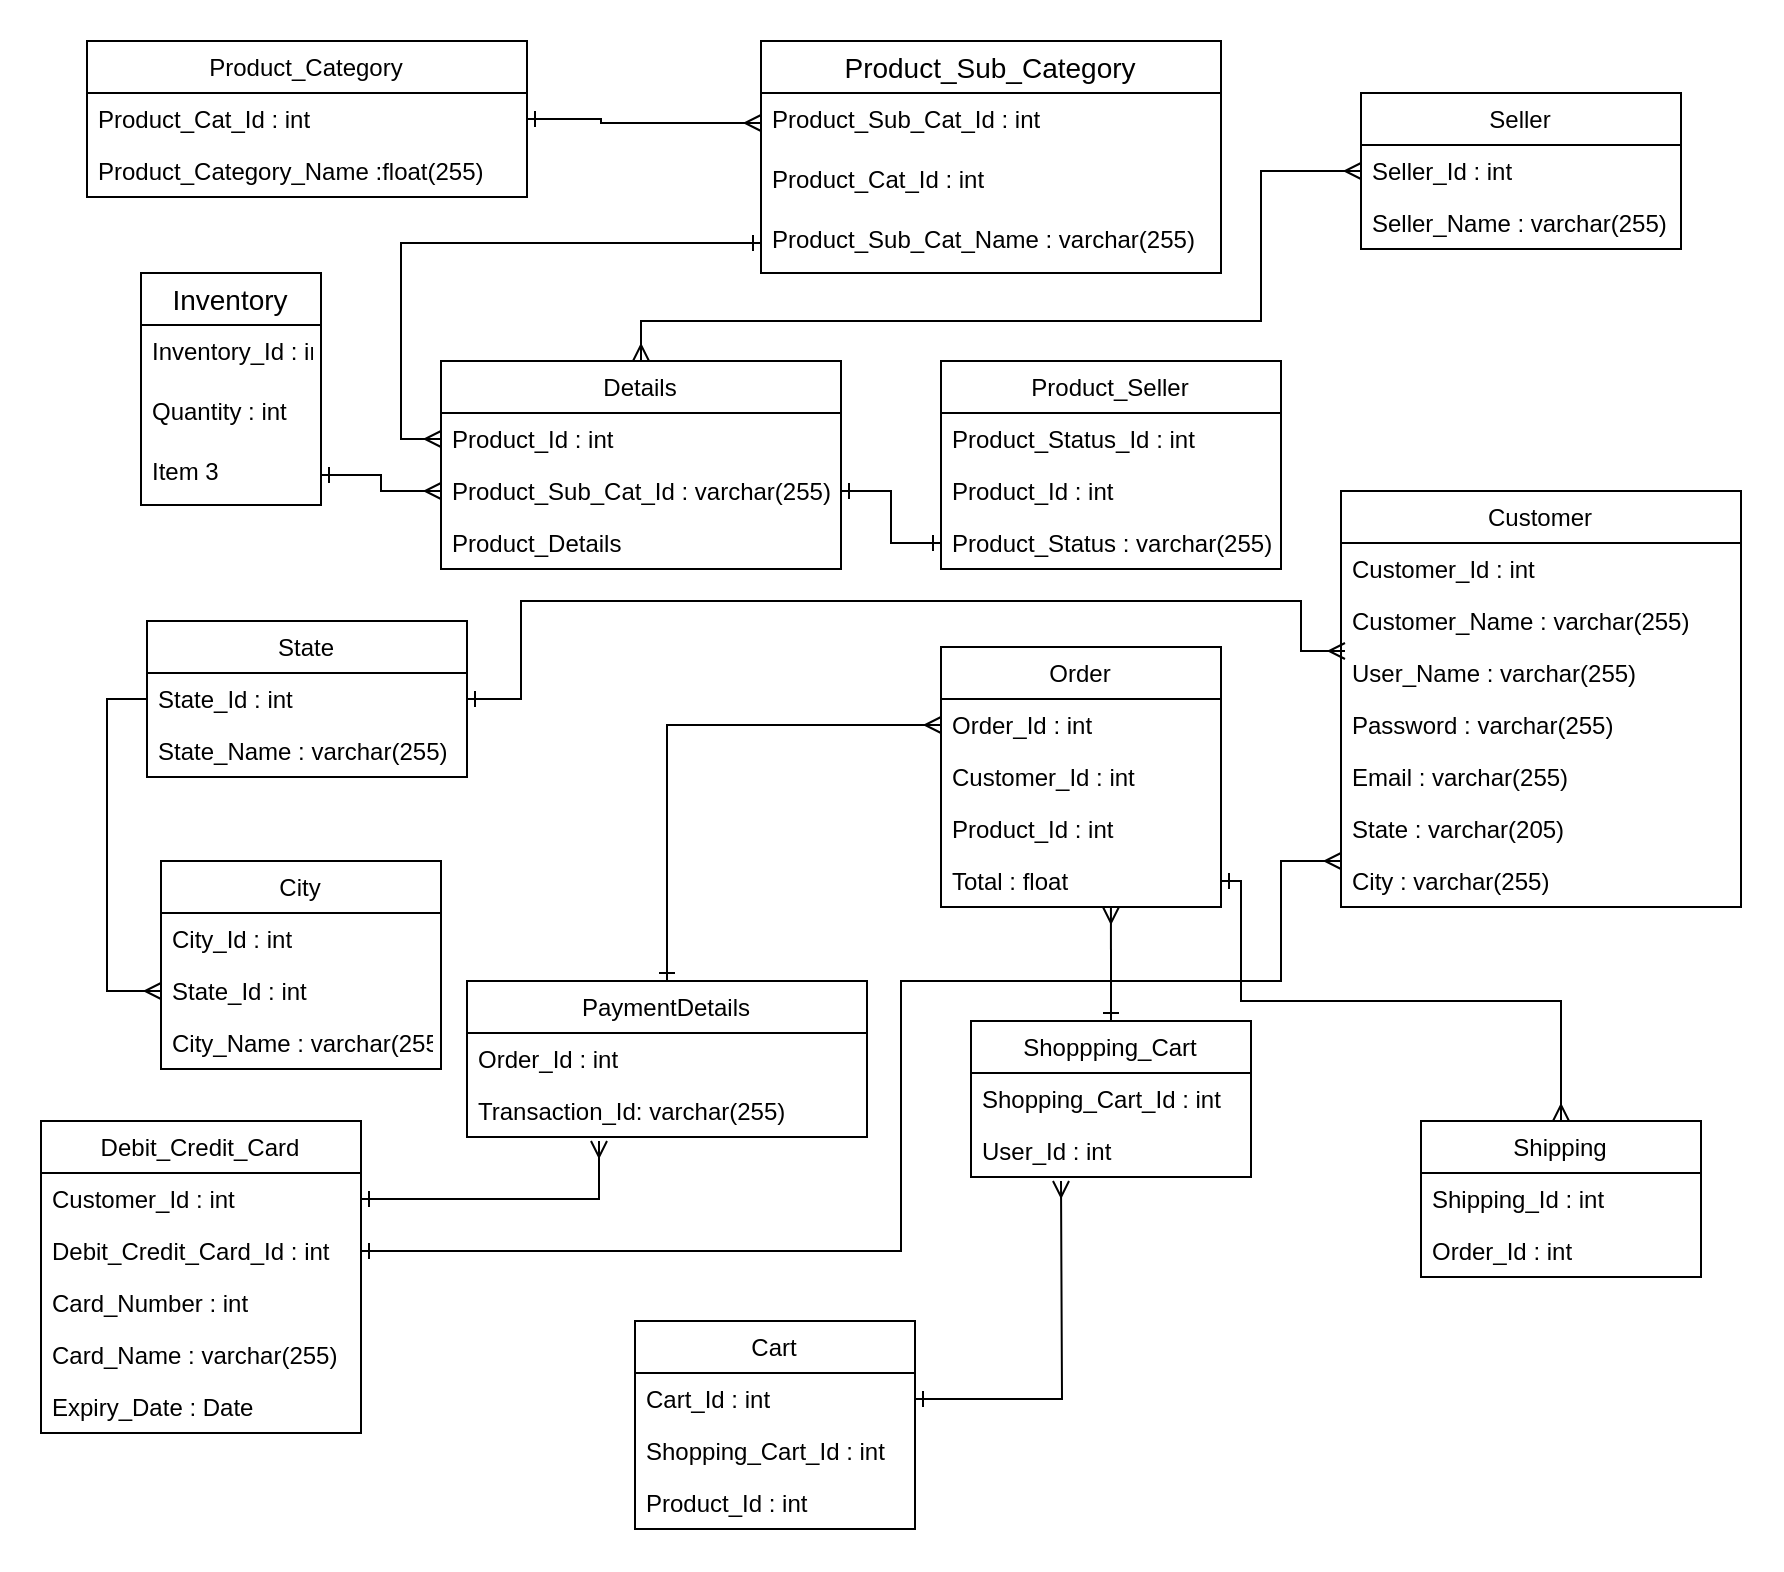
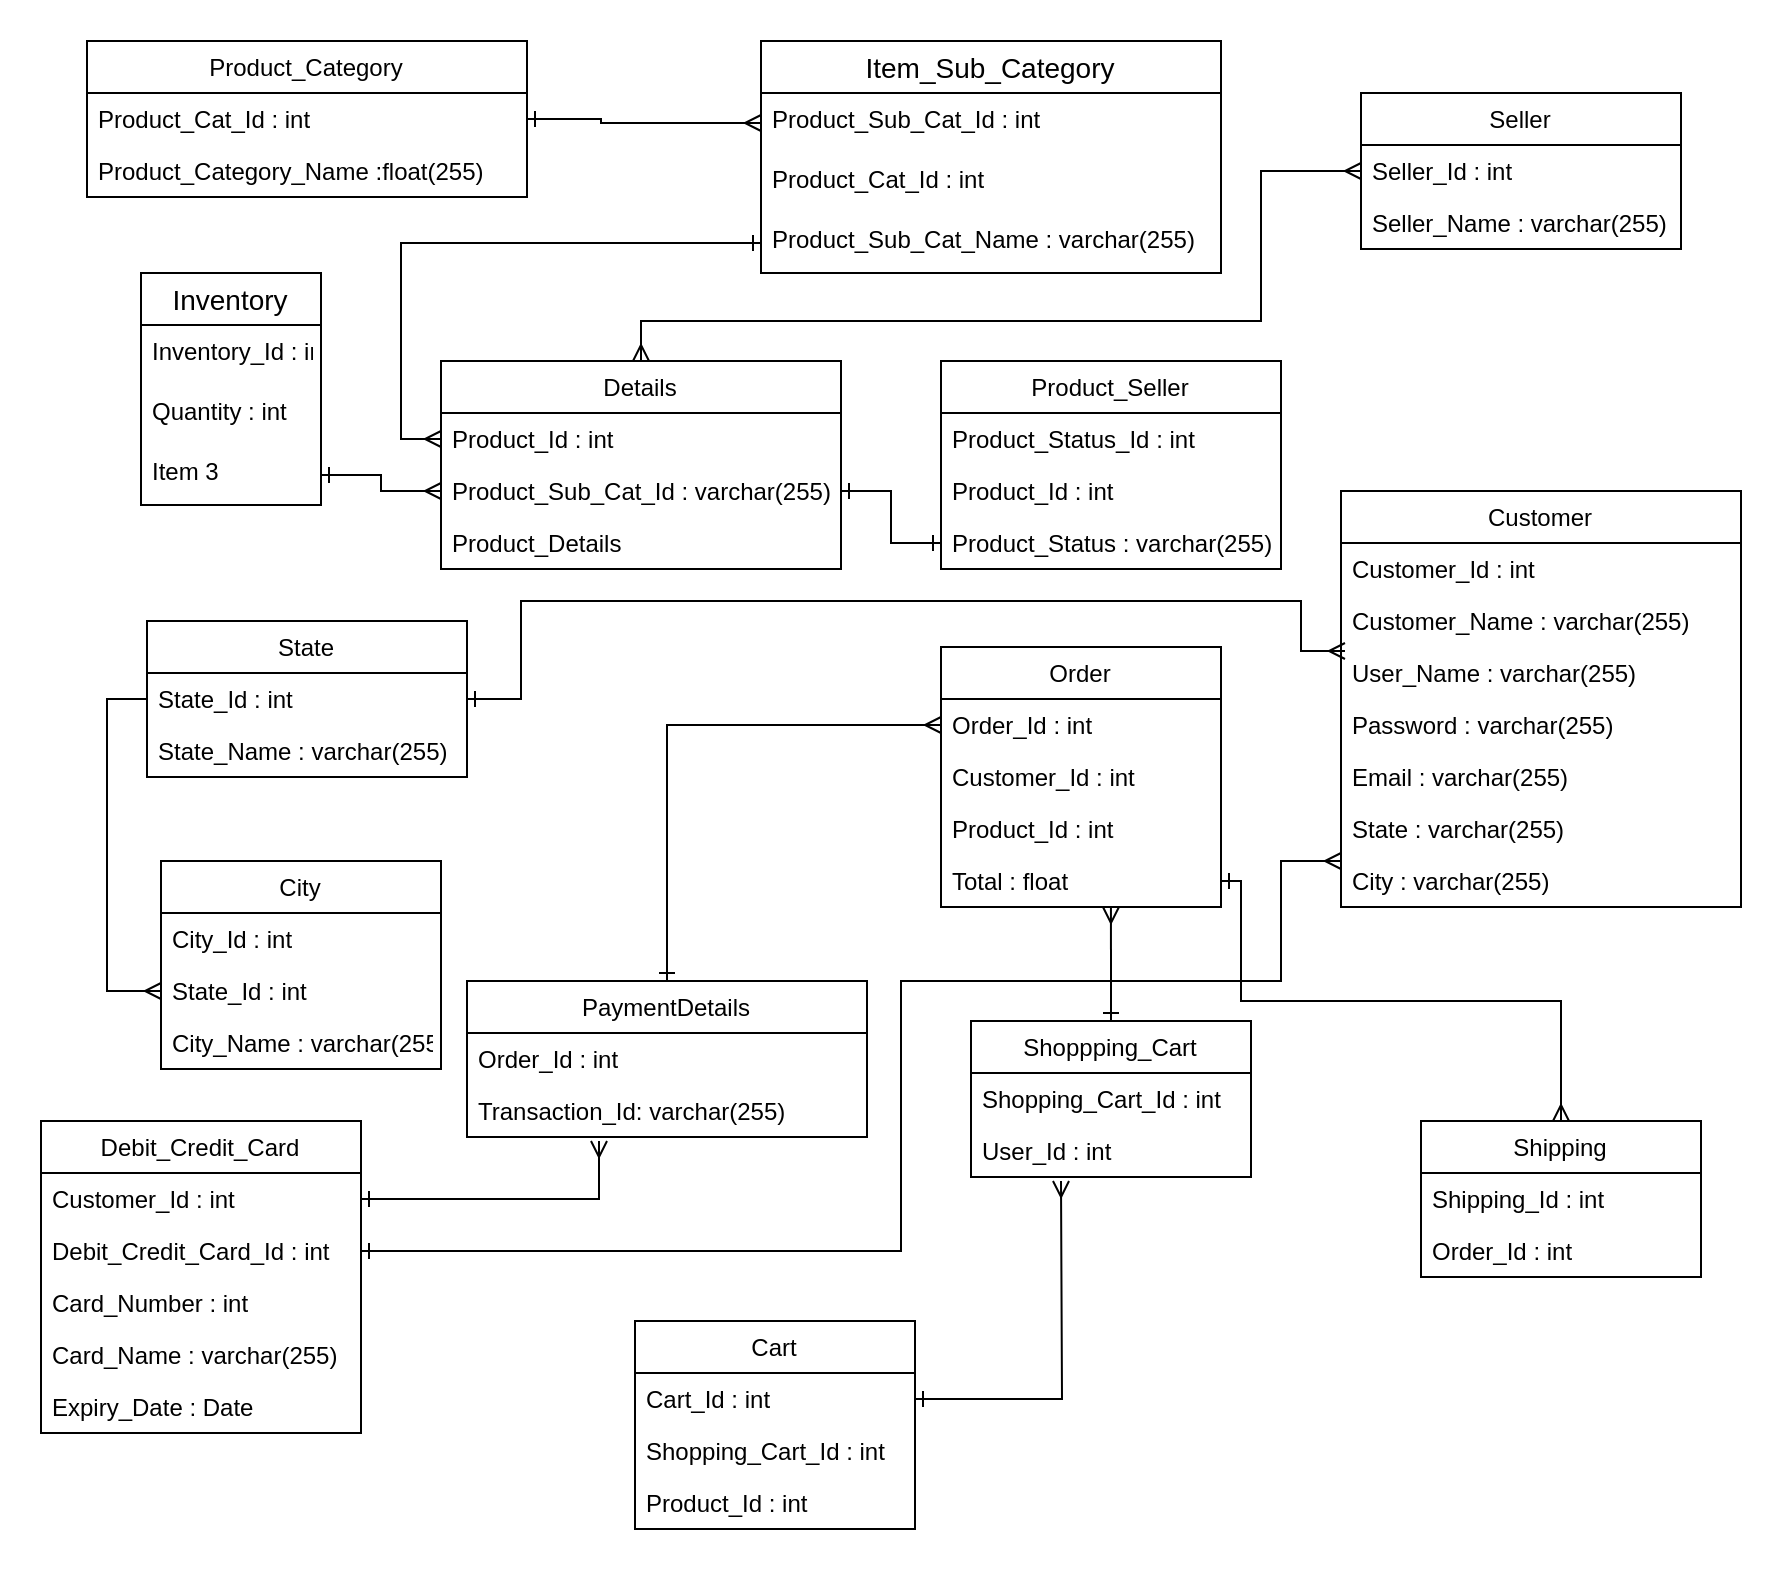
(990, 69) -> (990, 69)
(1477, 830) -> (1477, 830)
